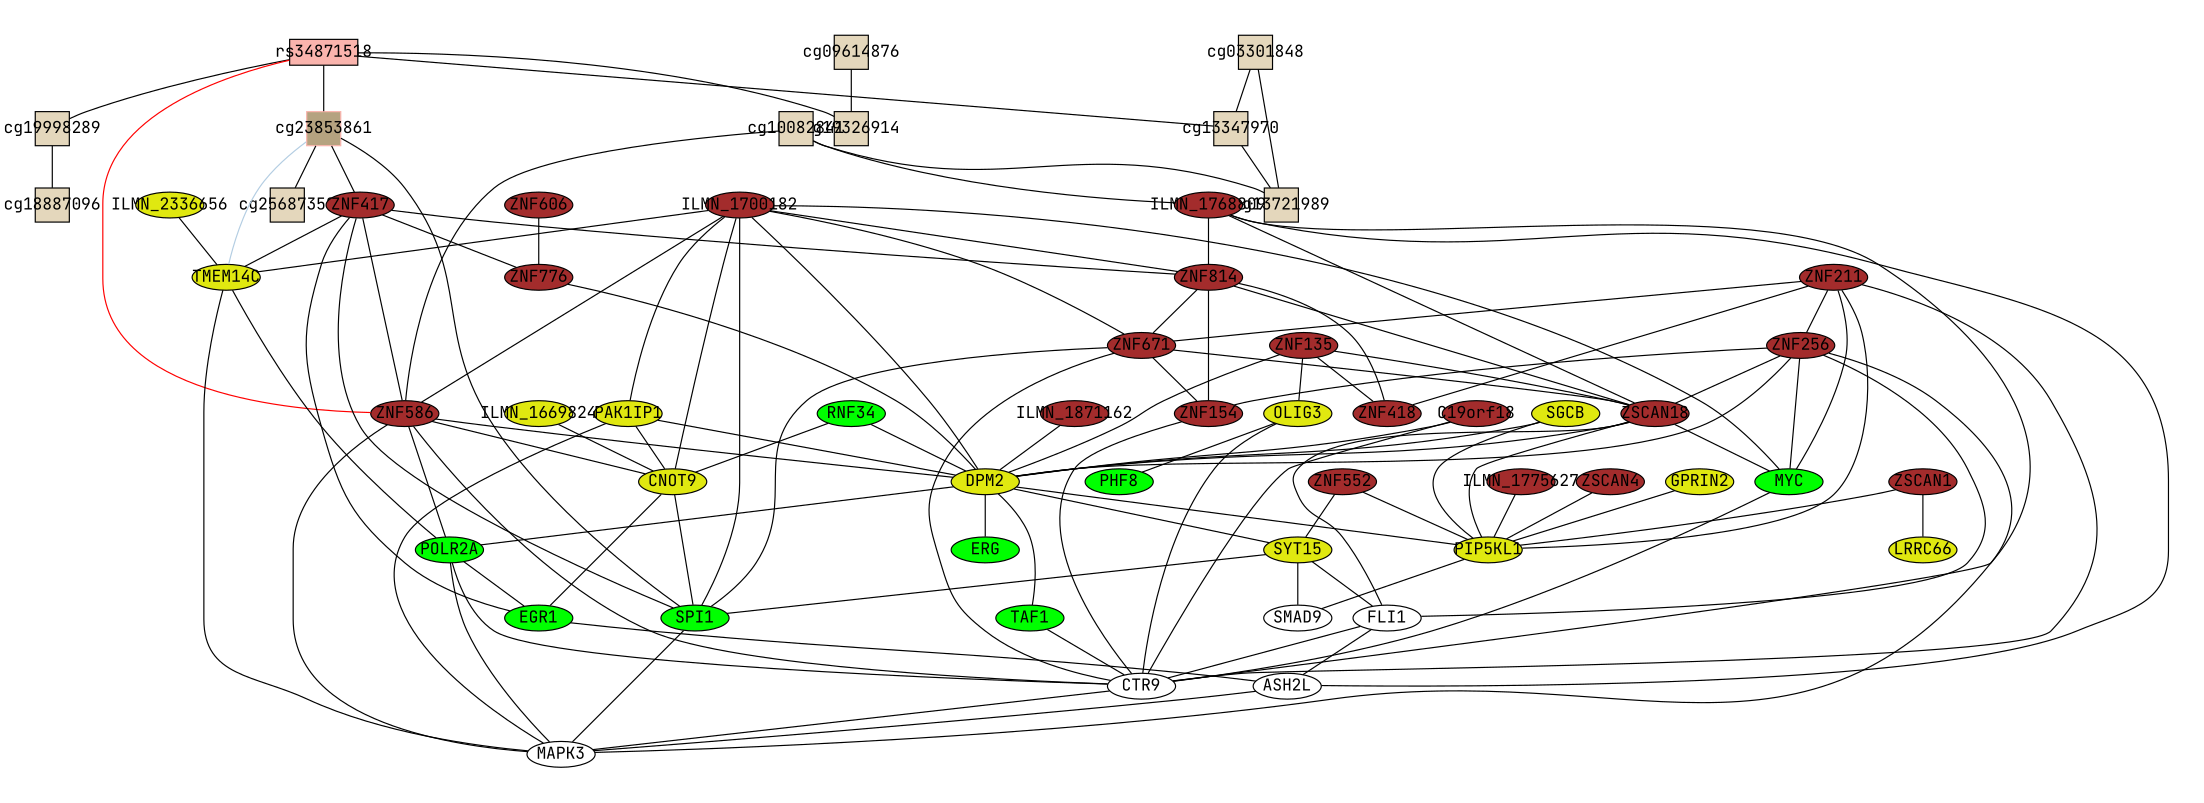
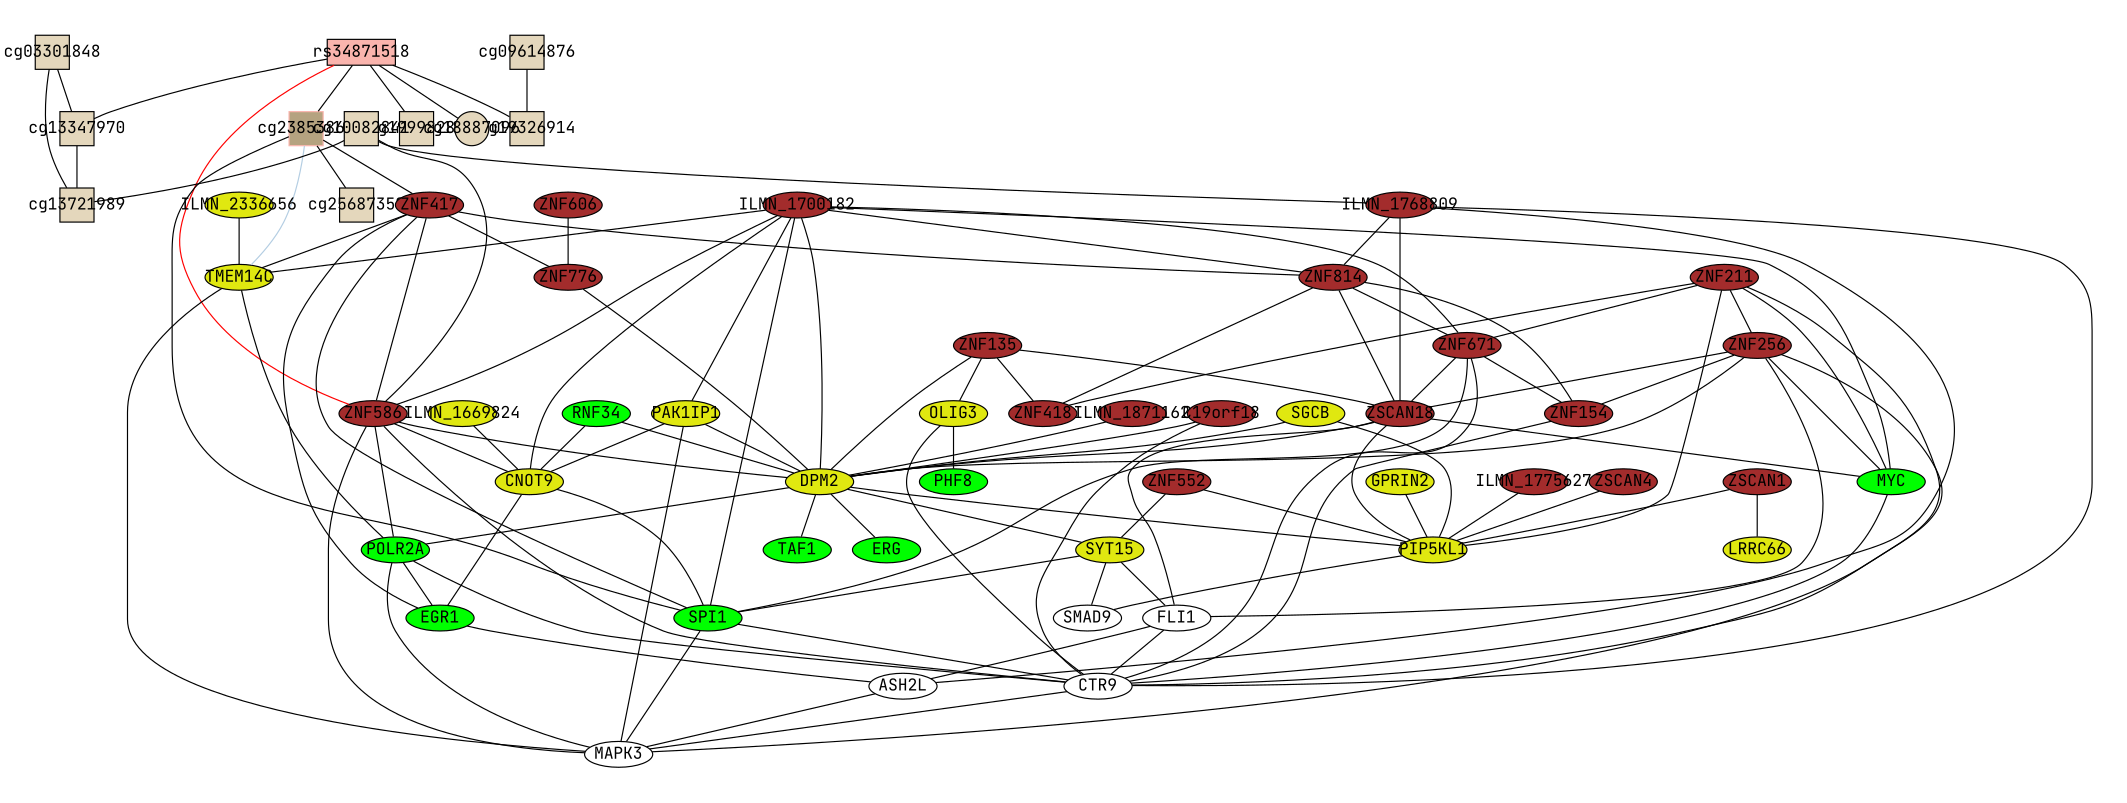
(52, 167) -> (418, 92)
(52, 205) -> (472, 129)
(1086, 652) -> (903, 652)
